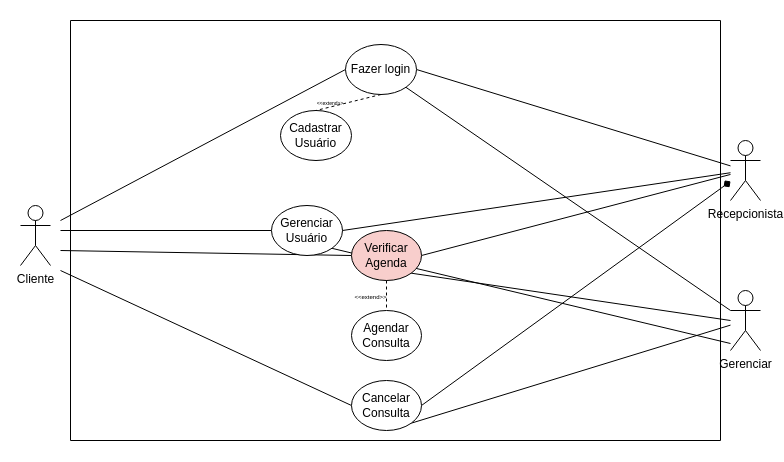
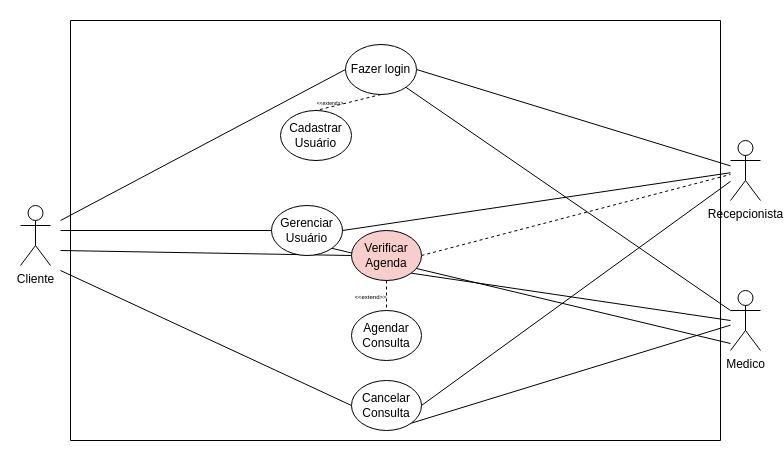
(723, 186) -> (726, 184)
(576, 215) -> (576, 215)
(746, 365) -> (746, 365)
